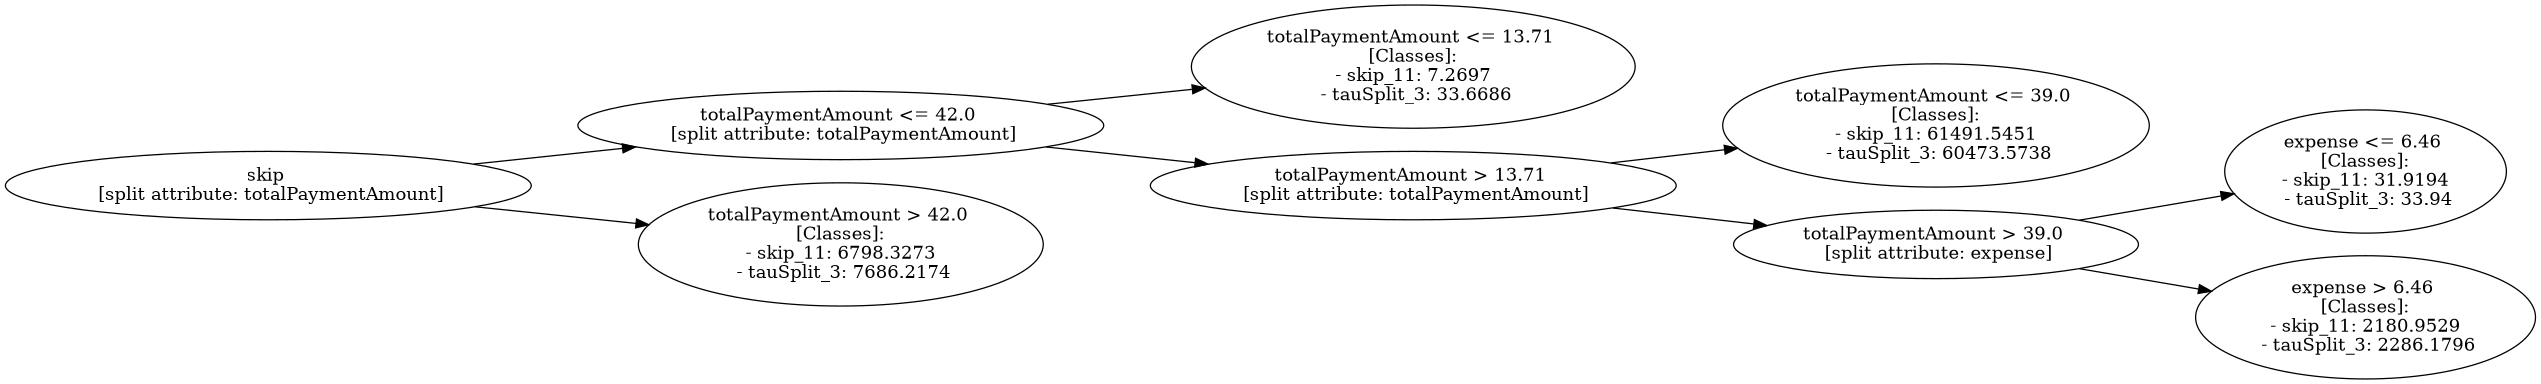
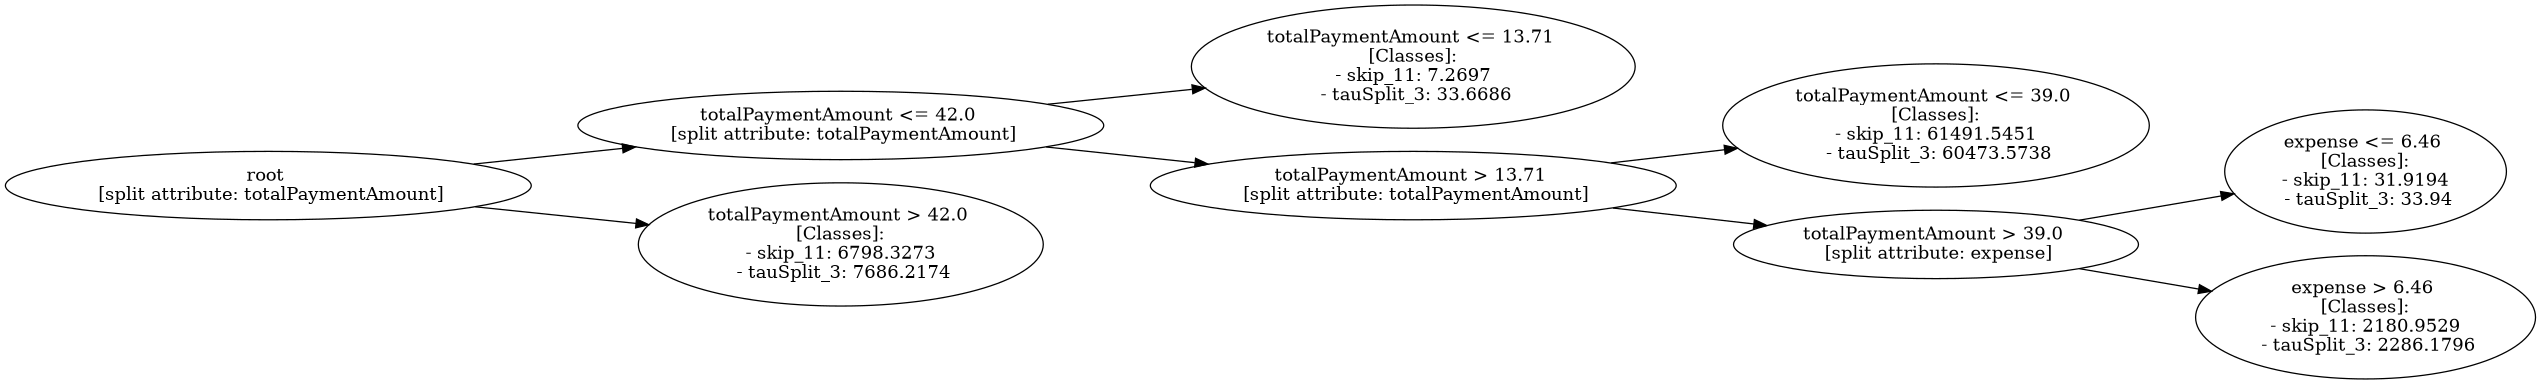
(268, 186) -> (268, 186)
